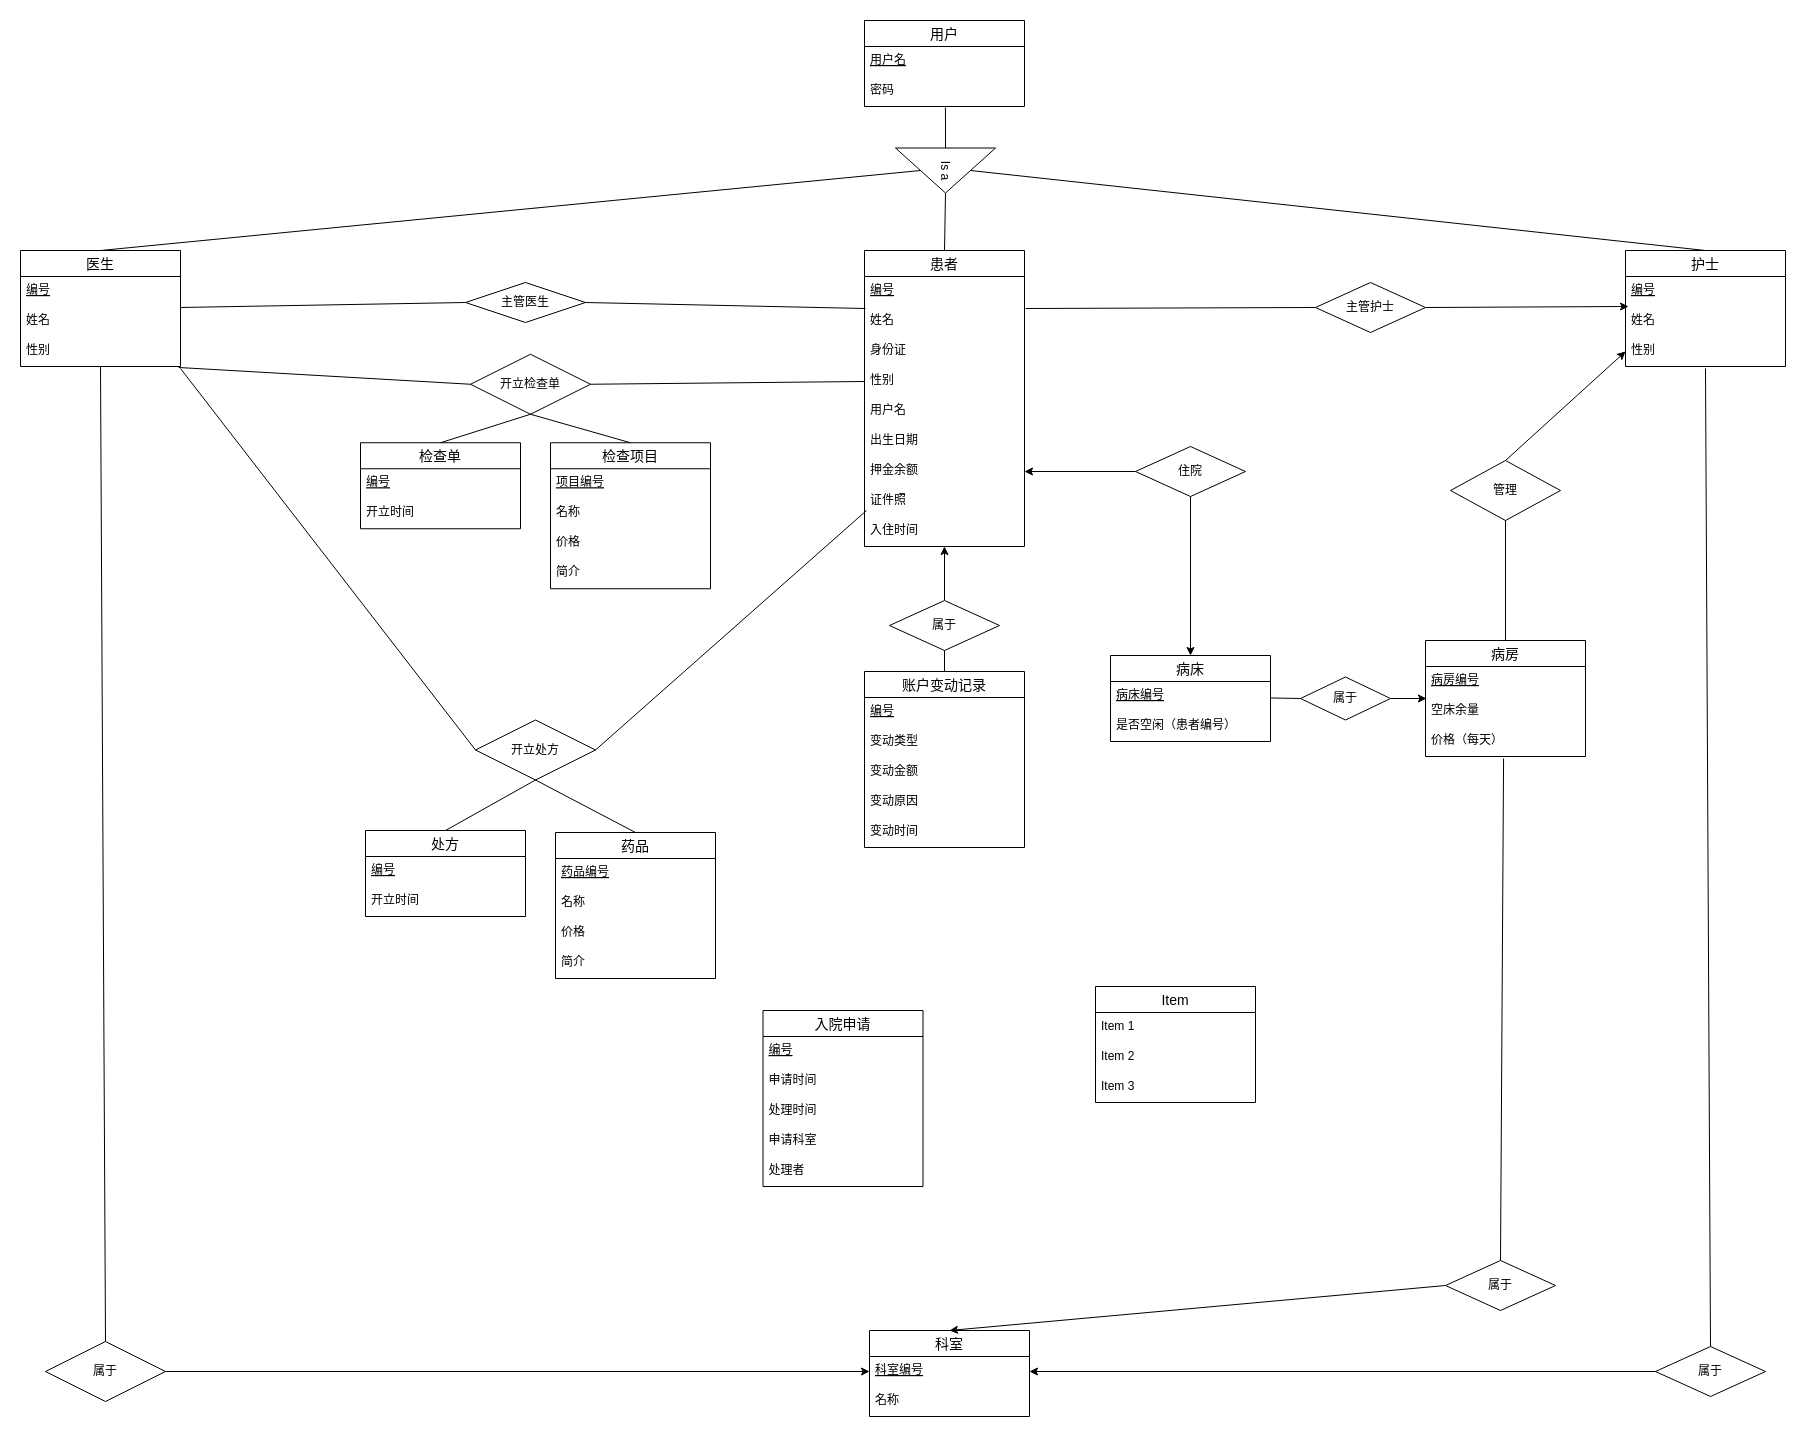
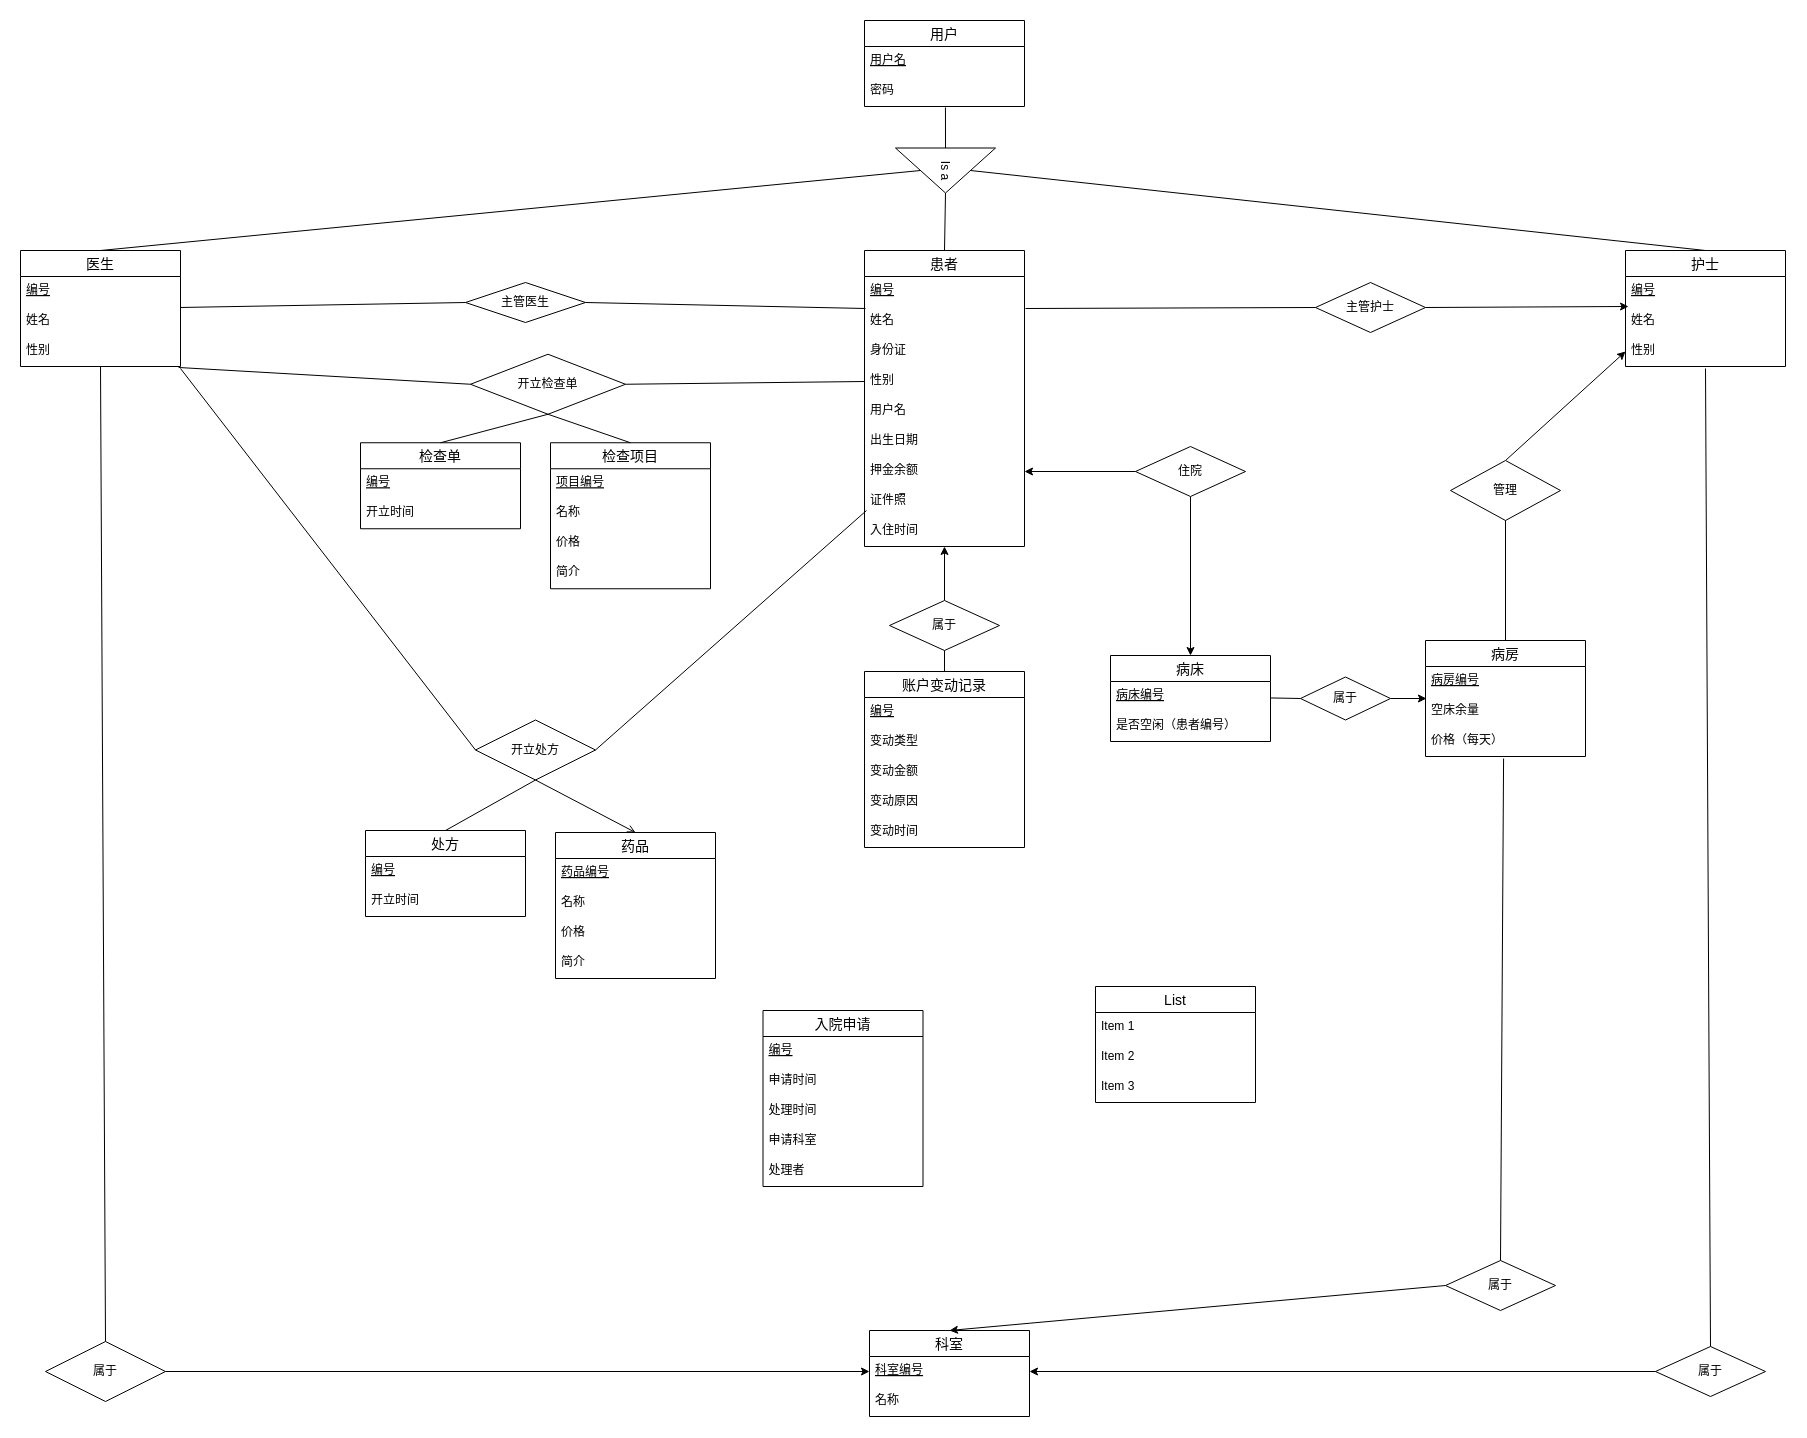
(531, 384) -> (548, 384)
(631, 830) -> (631, 830)
(1175, 1000) -> (1175, 1000)
